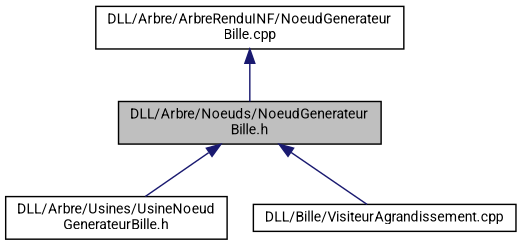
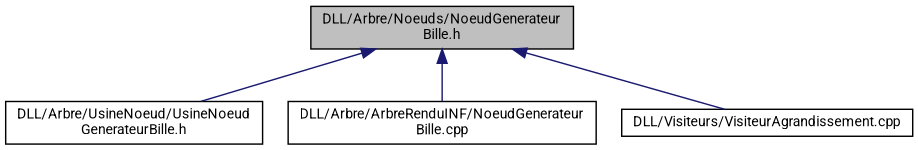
(250, 83) -> (442, 83)
(116, 218) -> (134, 123)
(385, 218) -> (767, 123)
